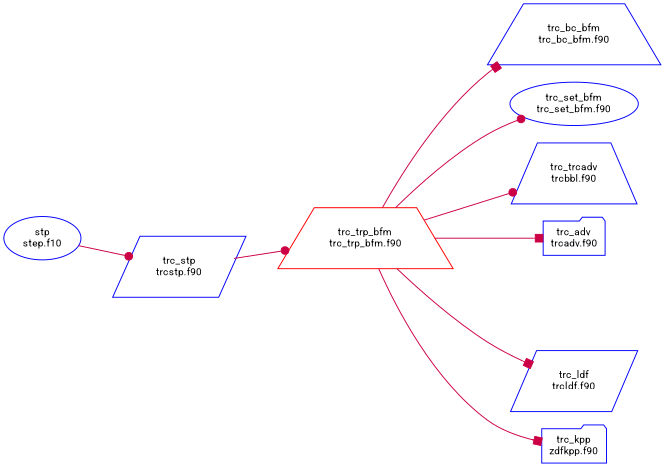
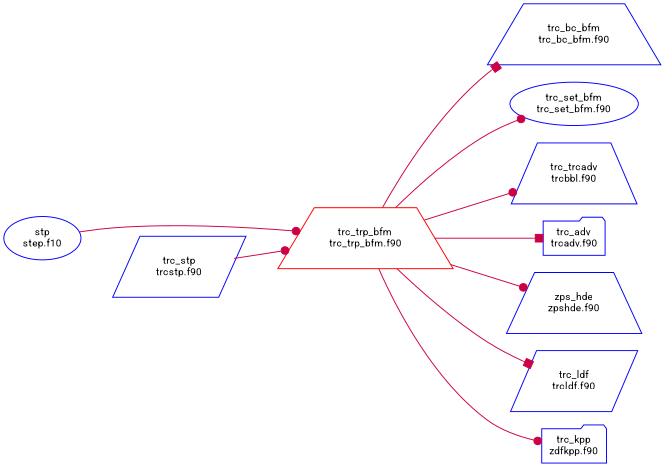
(102, 251) -> (186, 226)
none -> (574, 303)
(439, 372) -> (439, 372)
